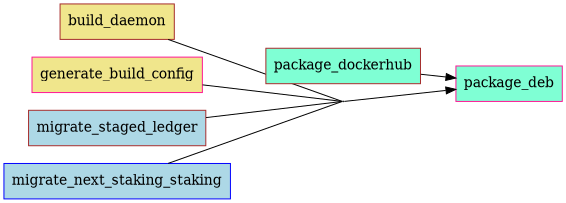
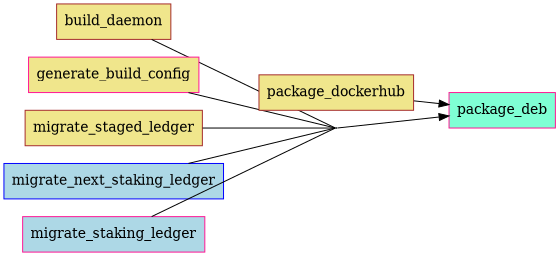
(343, 66) -> (336, 93)
(117, 128) -> (114, 128)
(117, 181) -> (114, 181)
none -> (114, 234)
